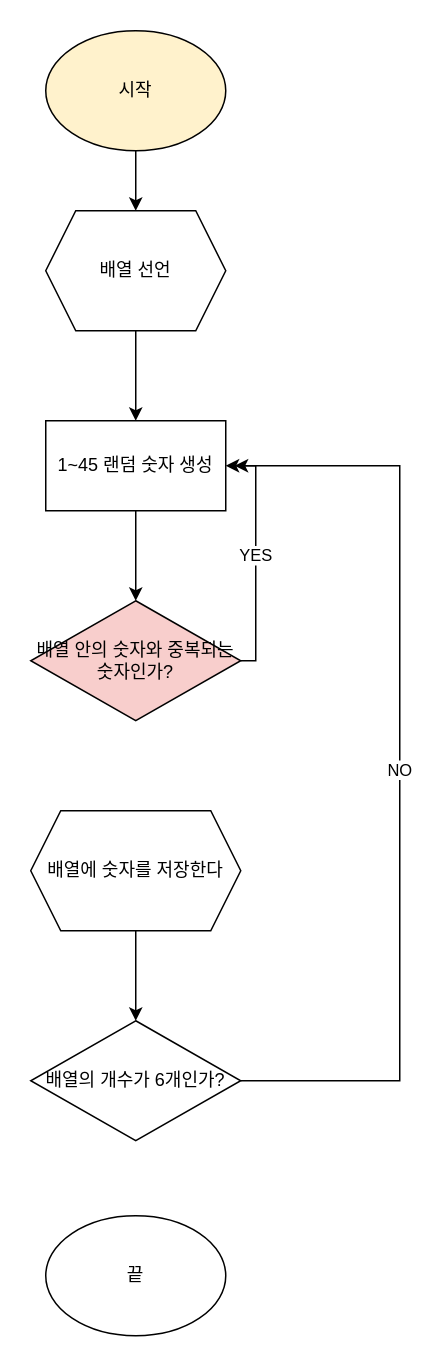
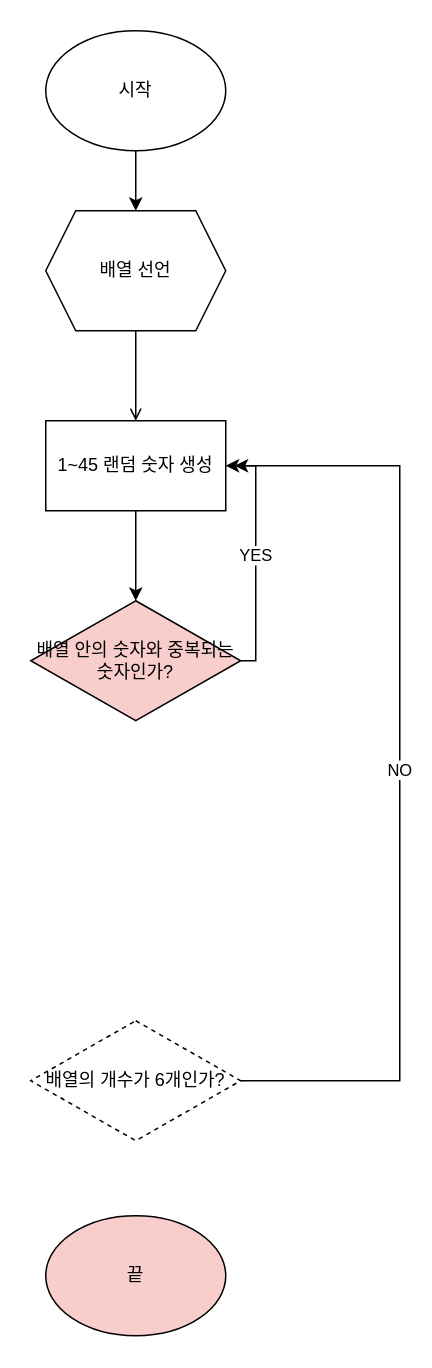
(136, 91) -> (136, 91)
(136, 409) -> (136, 411)
(136, 871) -> none
(136, 971) -> none
(136, 1081) -> (136, 1081)
(136, 1276) -> (136, 1276)
